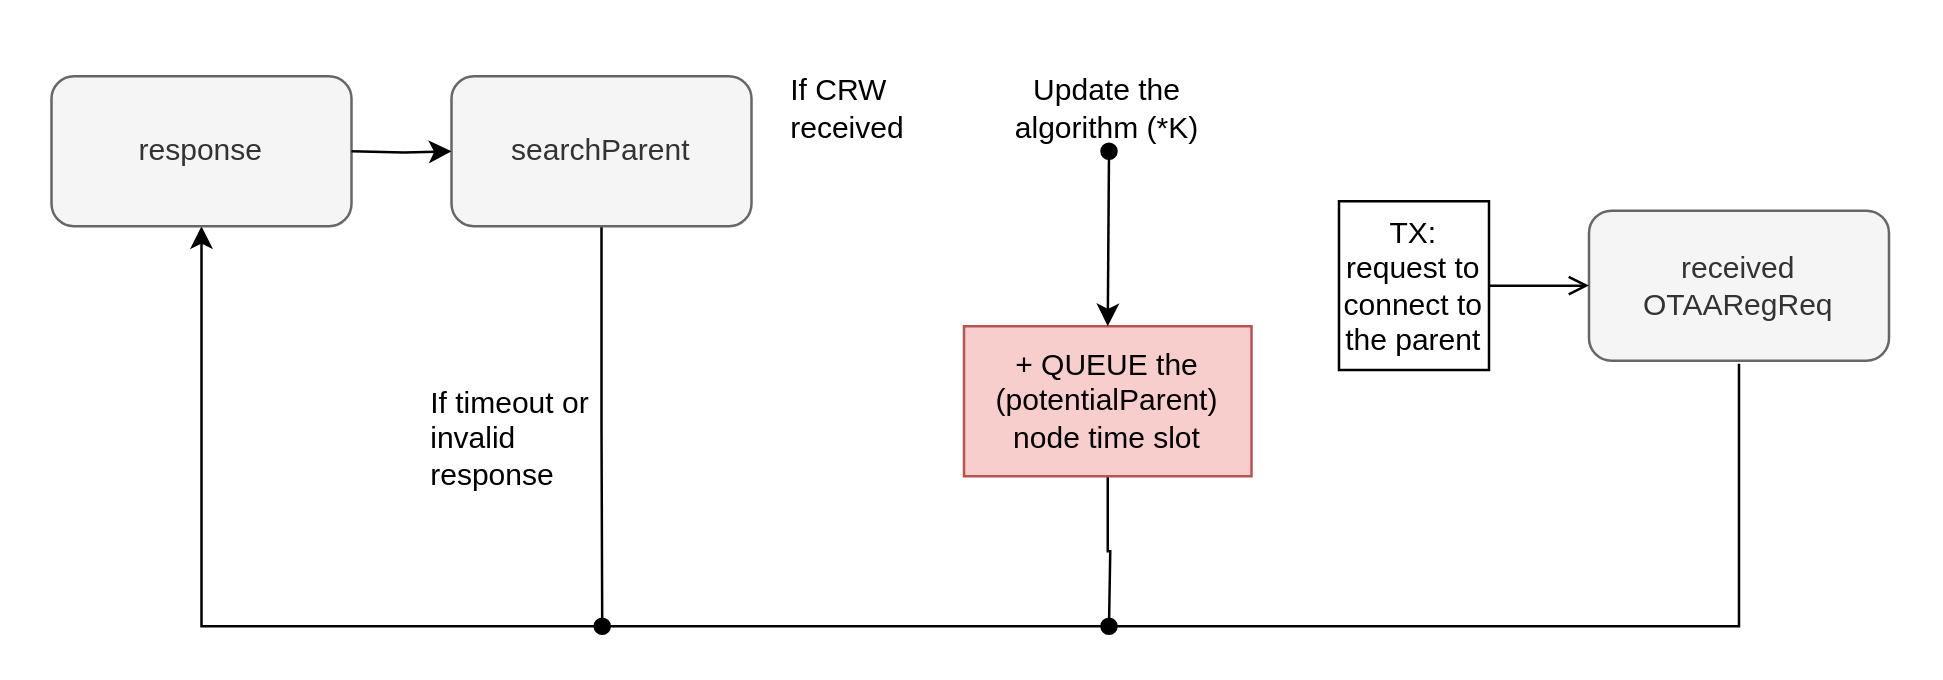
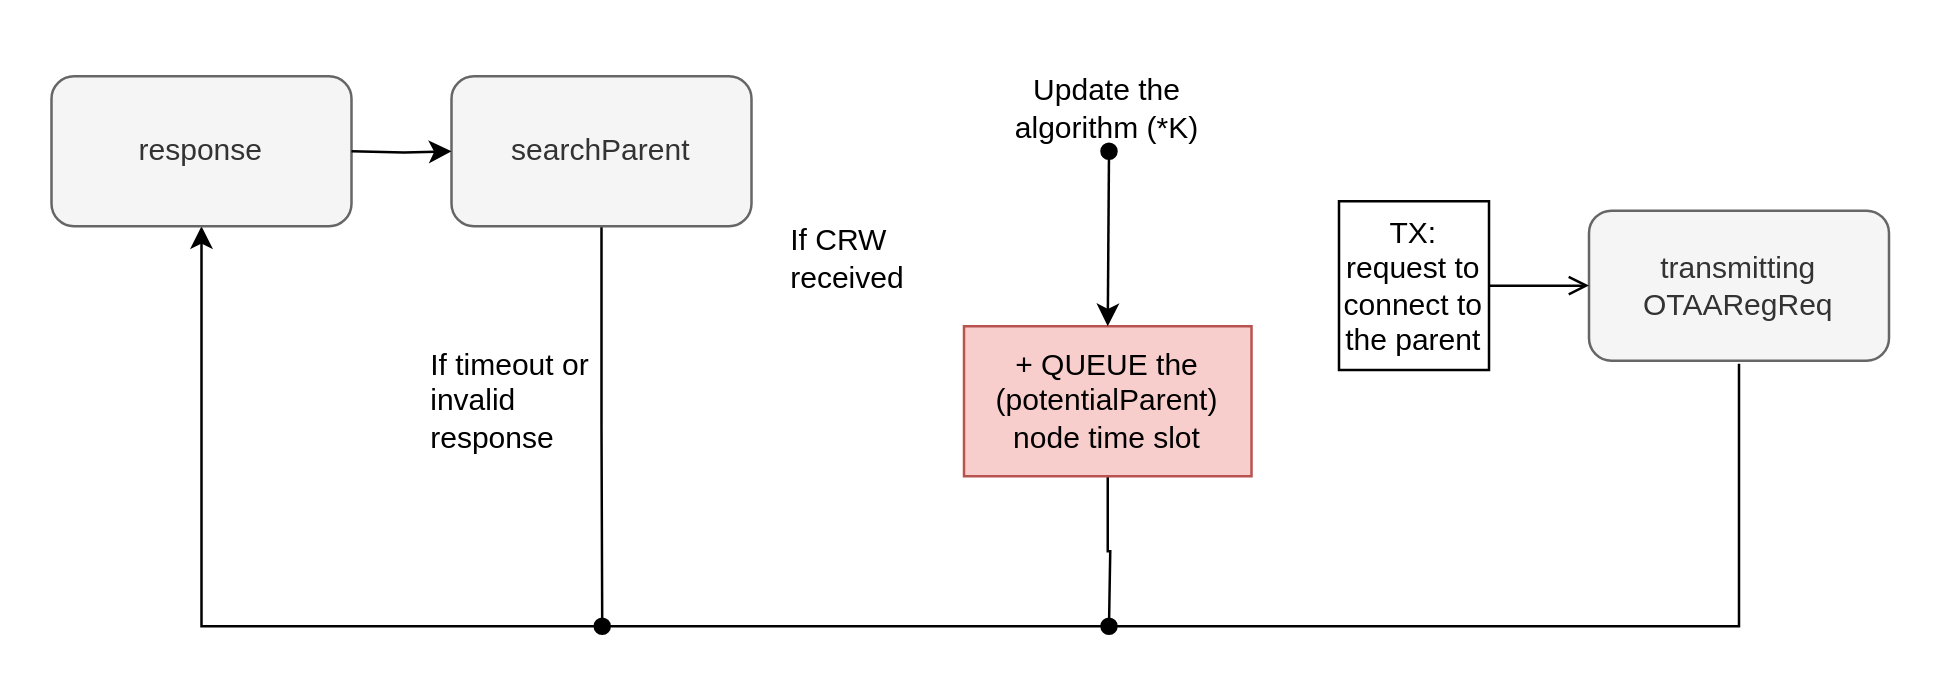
(867, 108) -> (867, 258)
(1739, 286) -> (1739, 286)
(533, 439) -> (533, 401)
